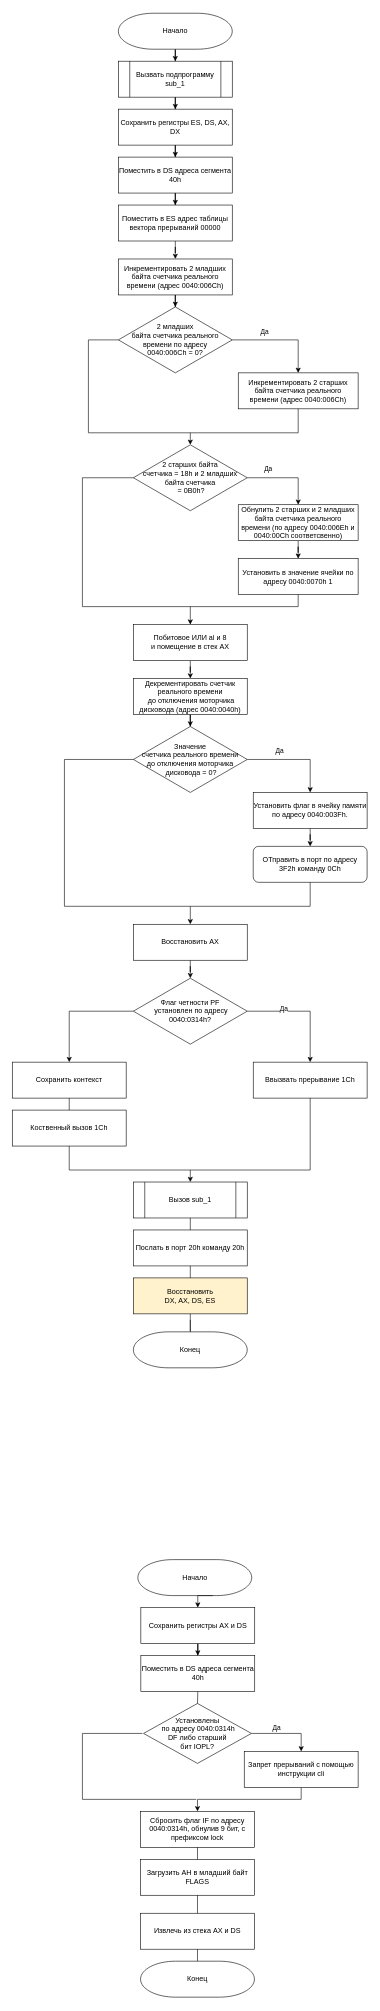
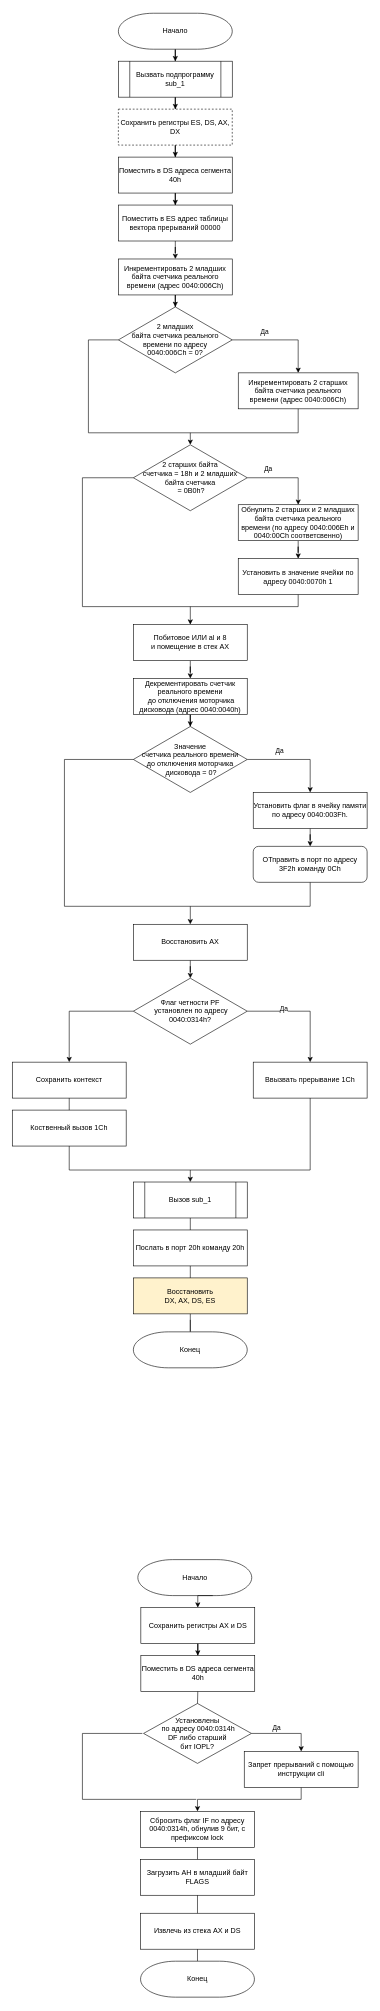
(176, 126) -> (176, 126)
